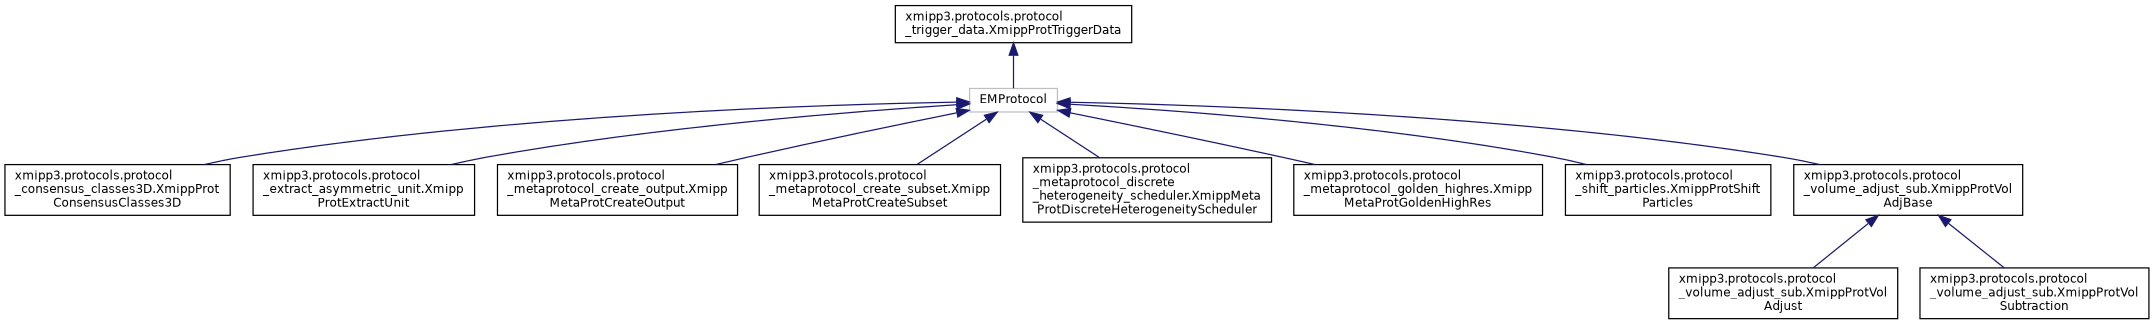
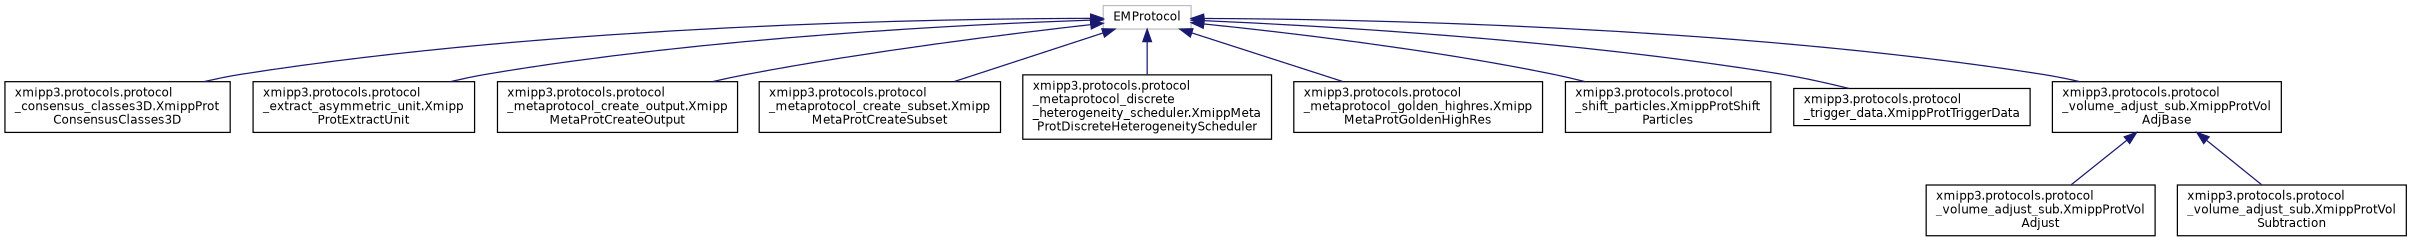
(1014, 72) -> (1528, 43)
